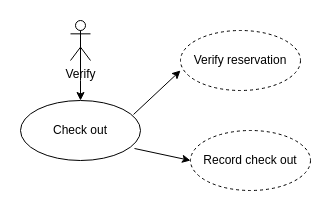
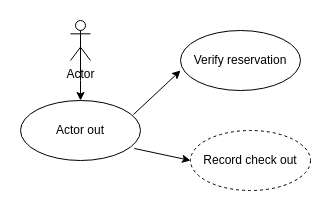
(241, 61) -> (241, 61)
(81, 75) -> (81, 75)
(81, 131) -> (81, 131)
